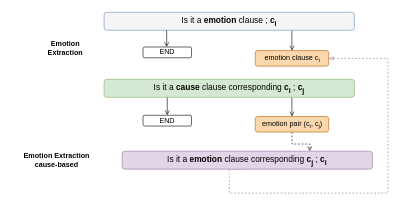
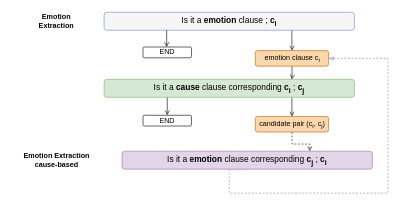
(65, 48) -> (56, 21)
none -> (292, 75)
(293, 125) -> (293, 125)
